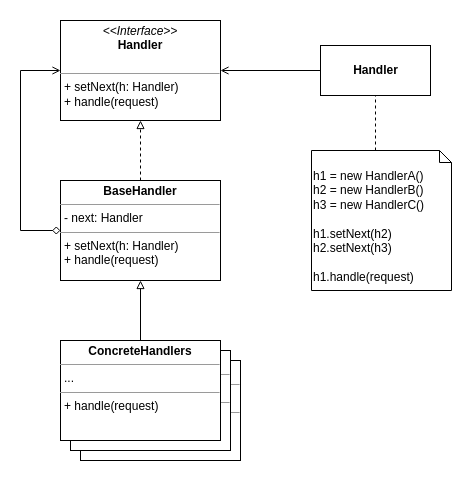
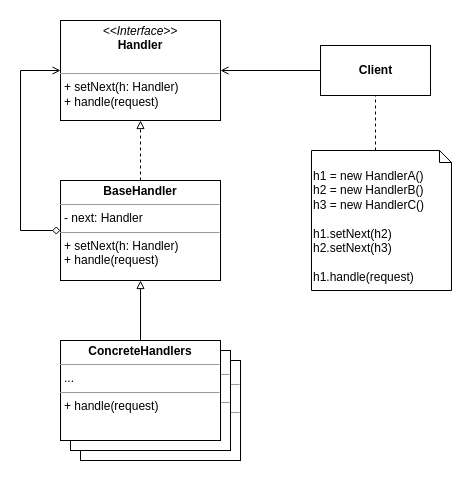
(376, 71) -> (376, 71)
